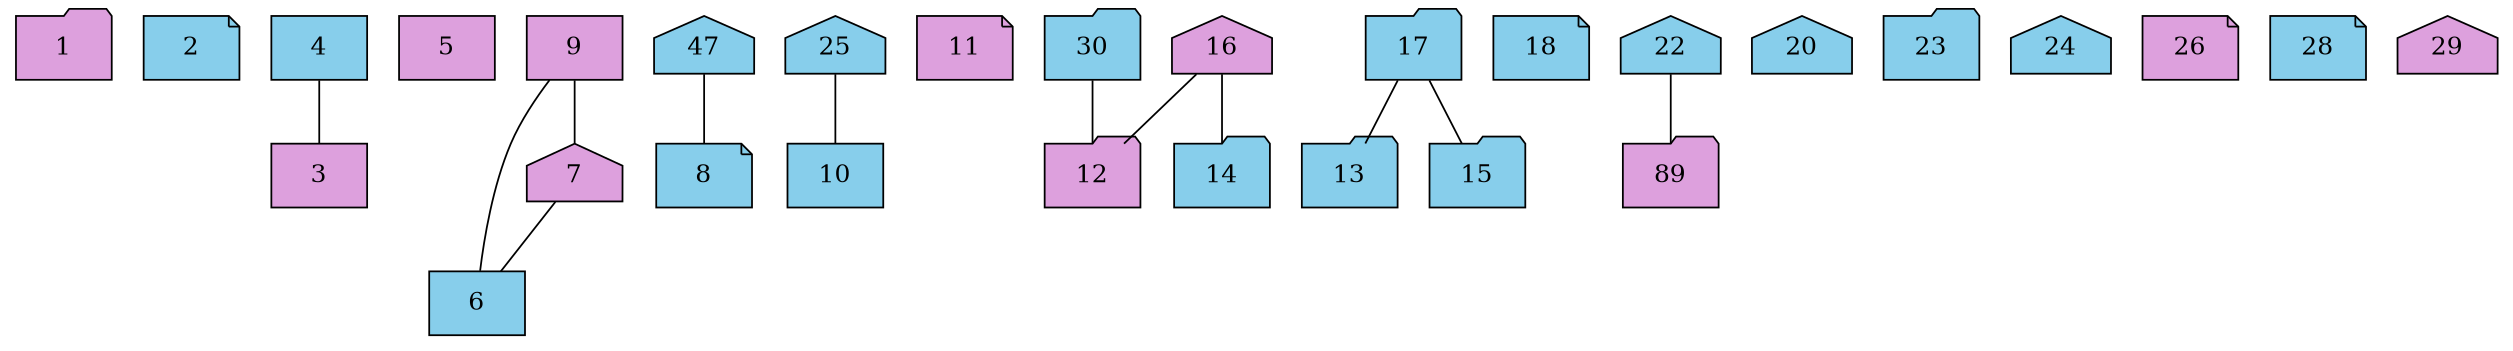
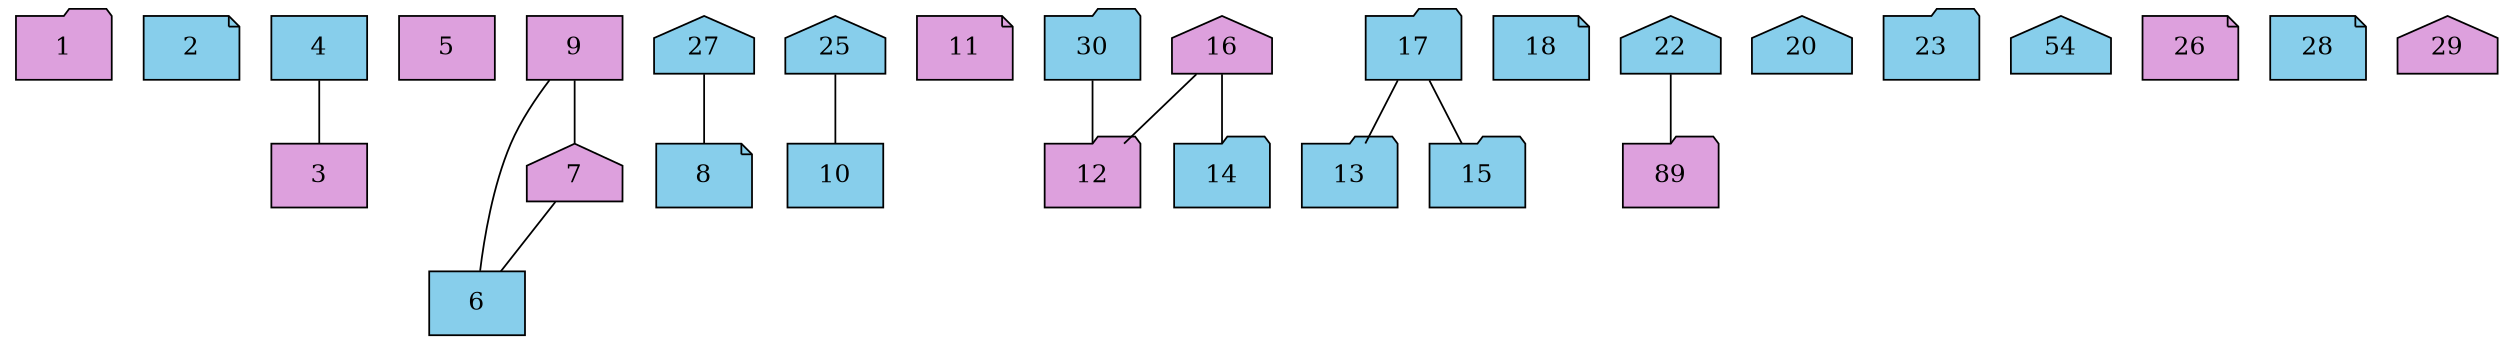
(704, 48) -> (704, 48)
(2061, 48) -> (2061, 48)
